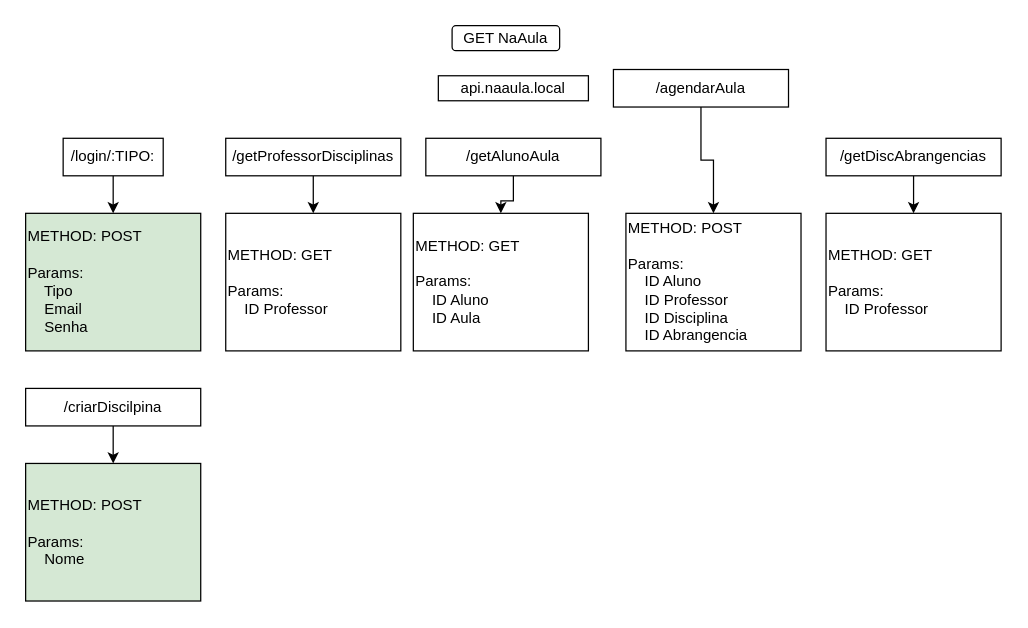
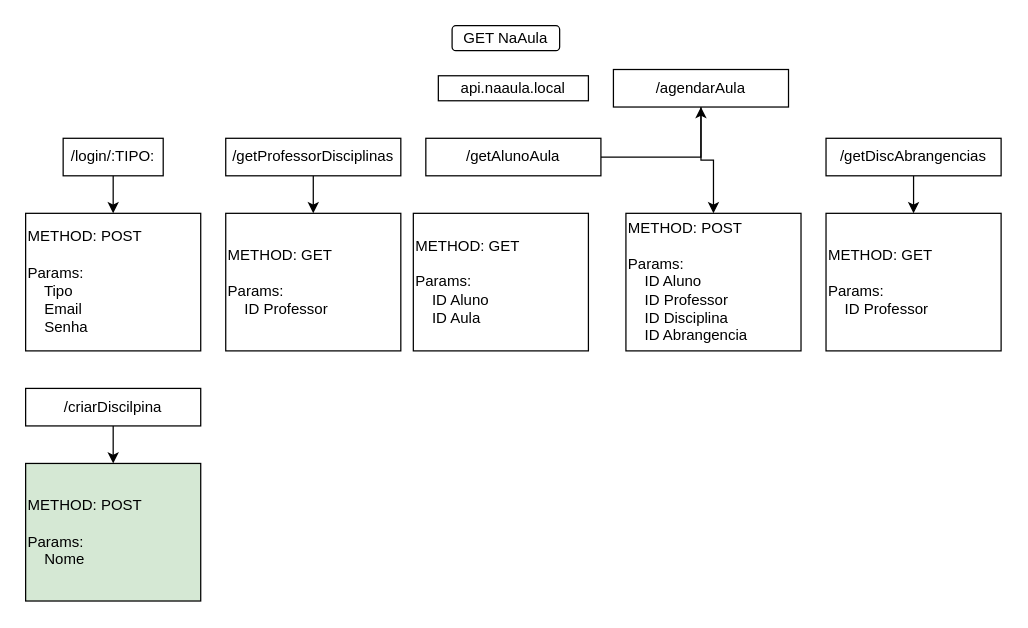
(513, 196) -> (649, 157)
(113, 282) -> (113, 282)
